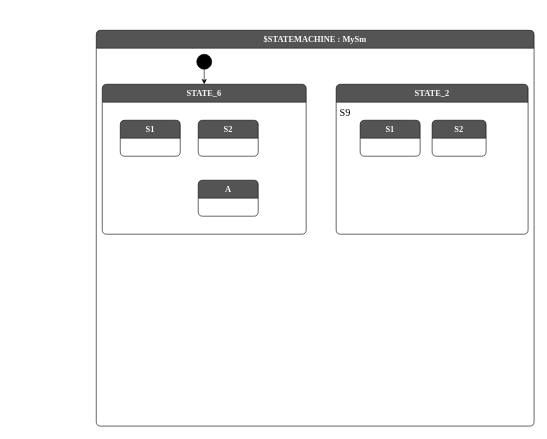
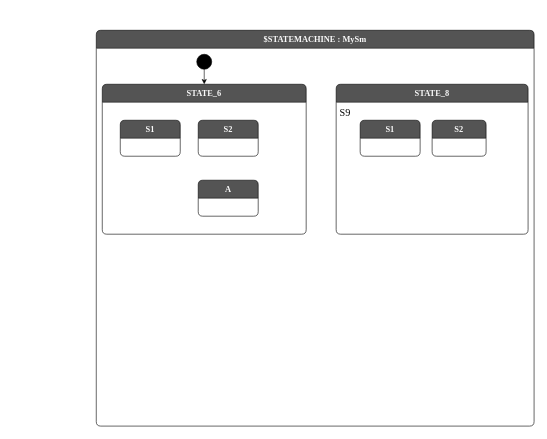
(432, 93) -> (432, 93)
